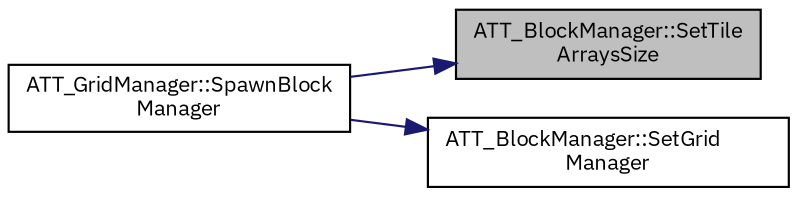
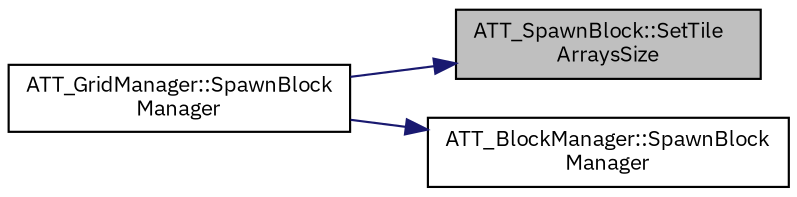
(608, 44) -> (608, 44)
(608, 152) -> (608, 152)
